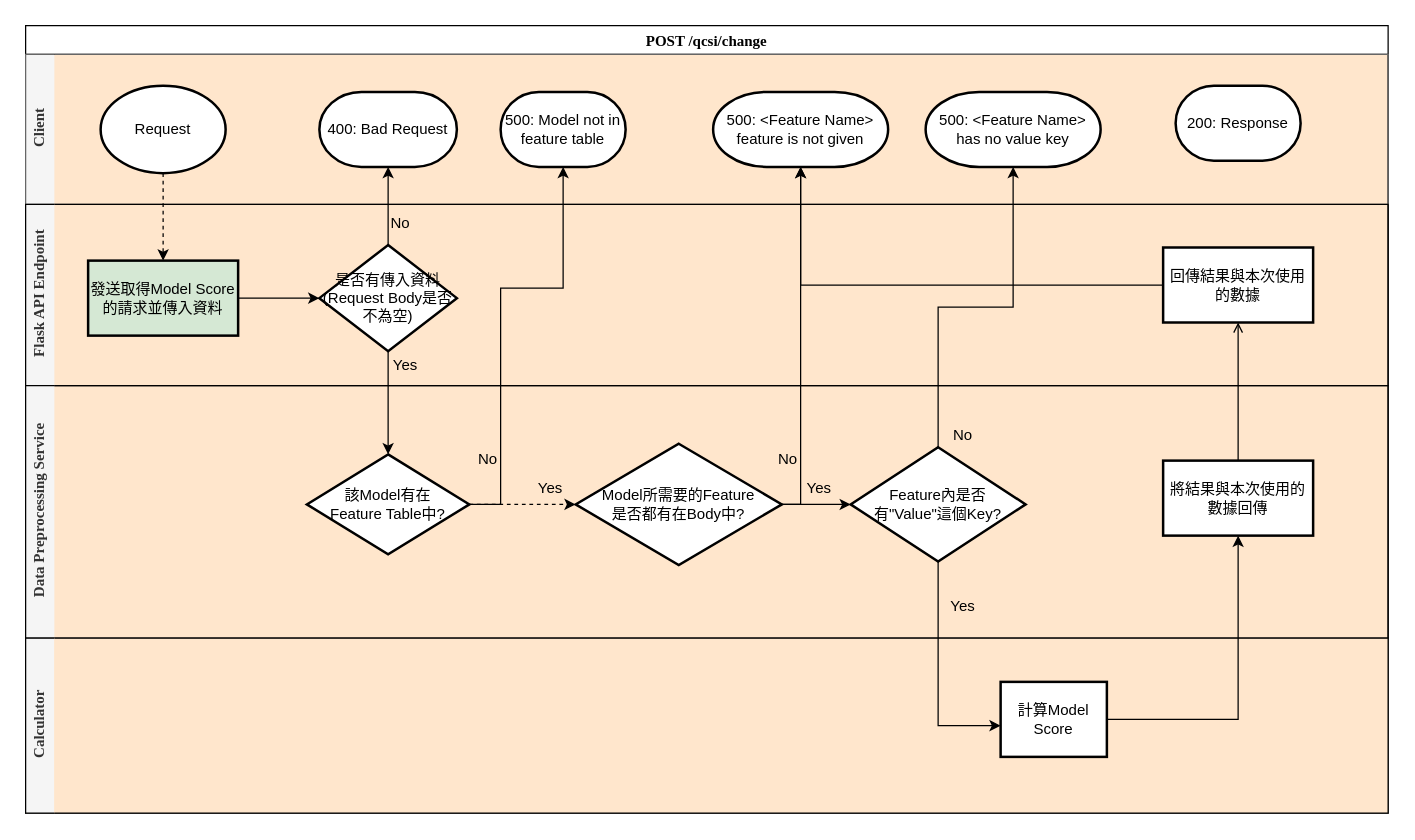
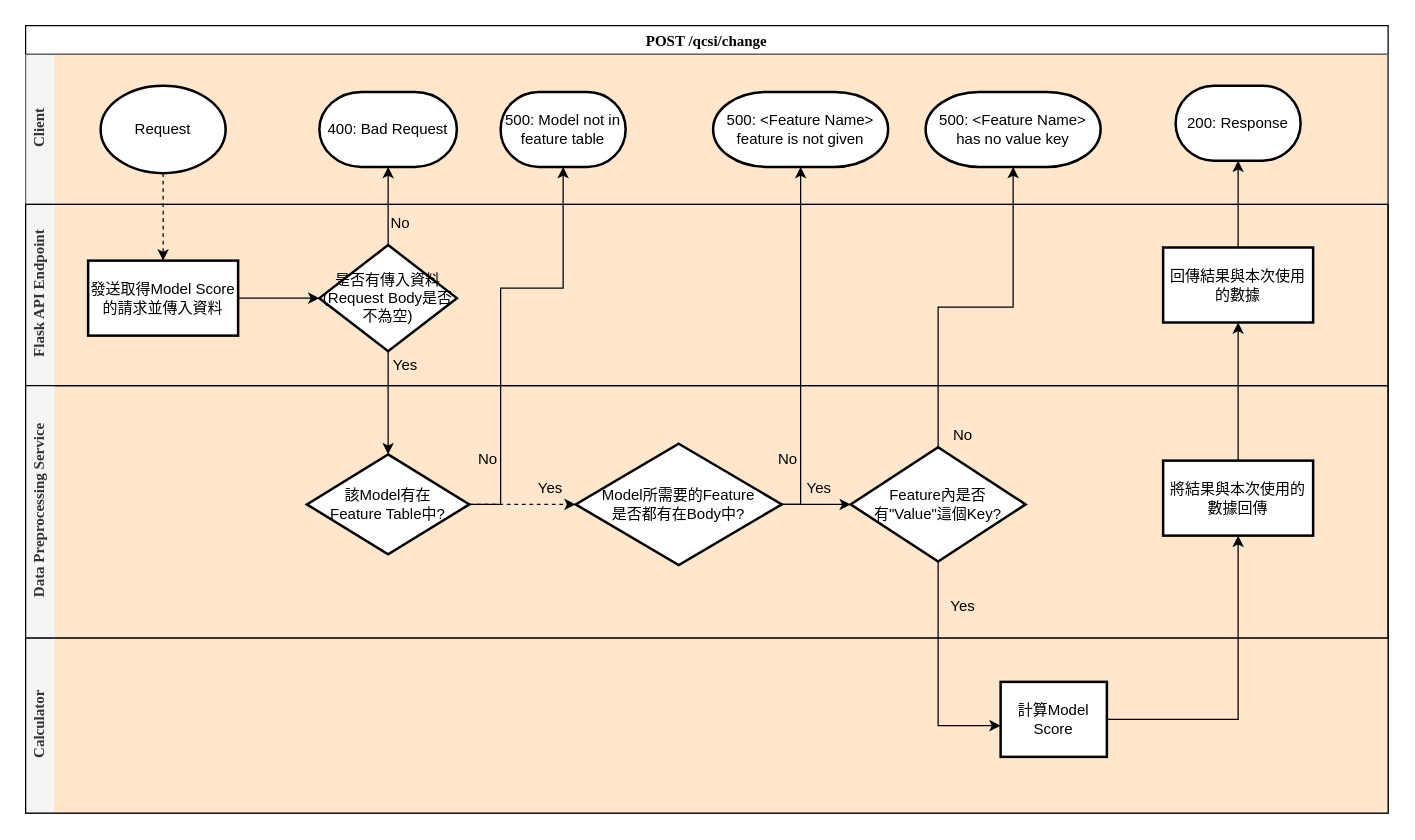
(983, 285) -> (1238, 208)
(163, 298) -> (163, 298)
(1238, 330) -> (1238, 332)
